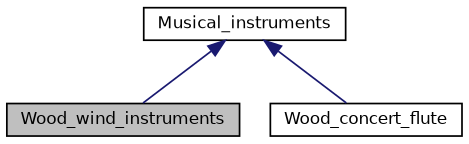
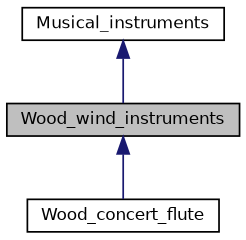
(312, 77) -> (123, 177)
